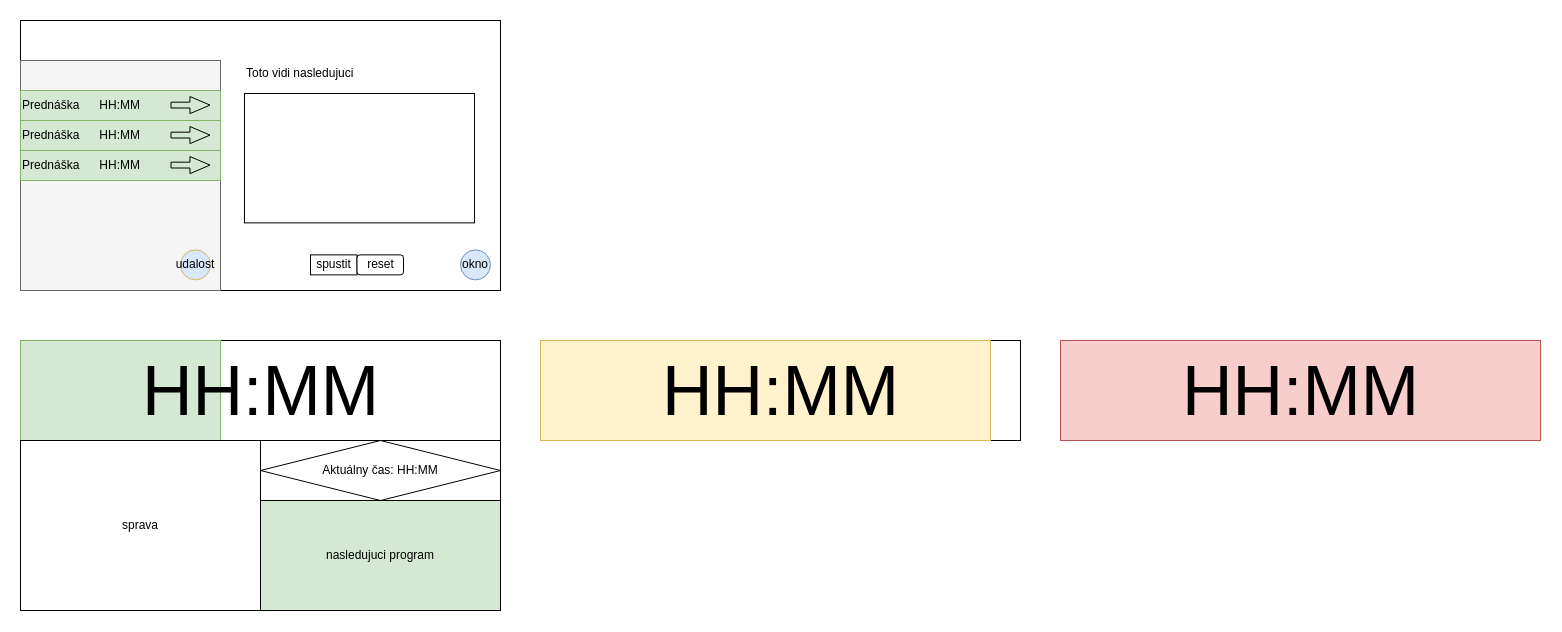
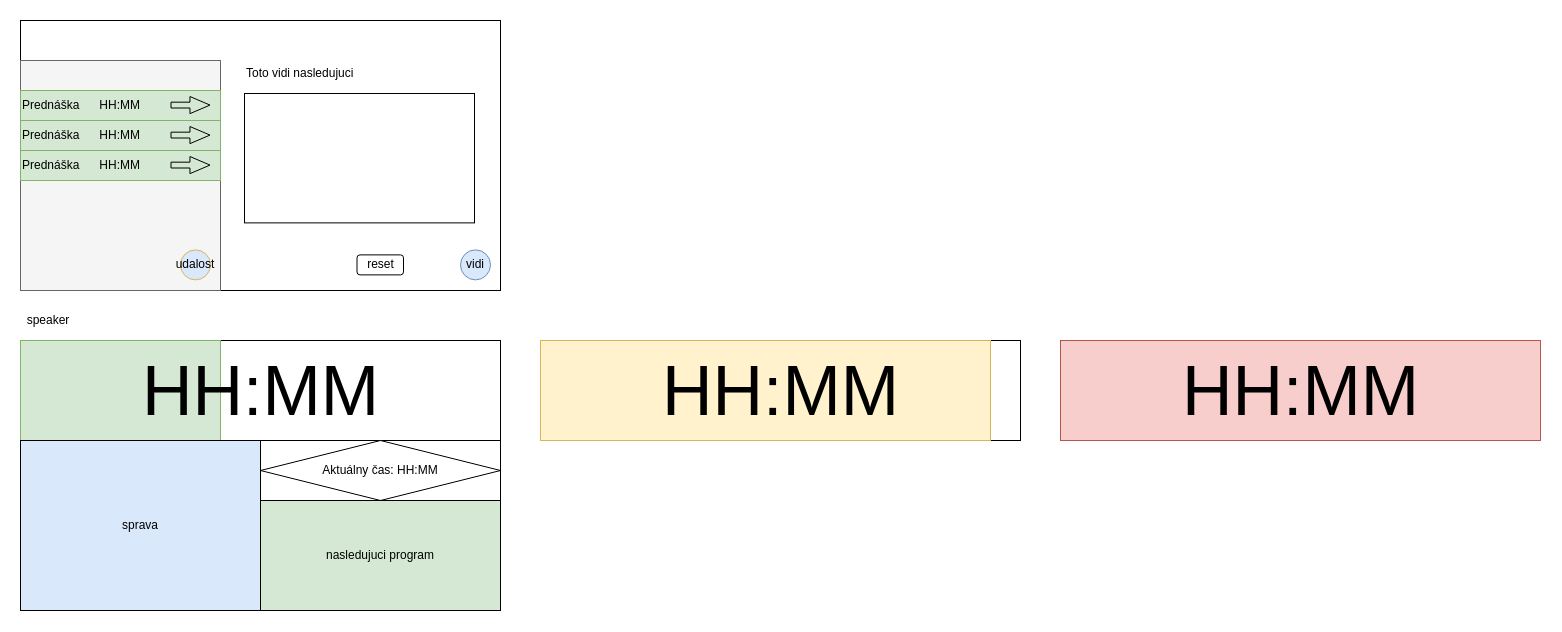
(334, 265) -> none
(476, 265) -> (476, 265)
none -> (49, 321)
(141, 526) -> (141, 526)
